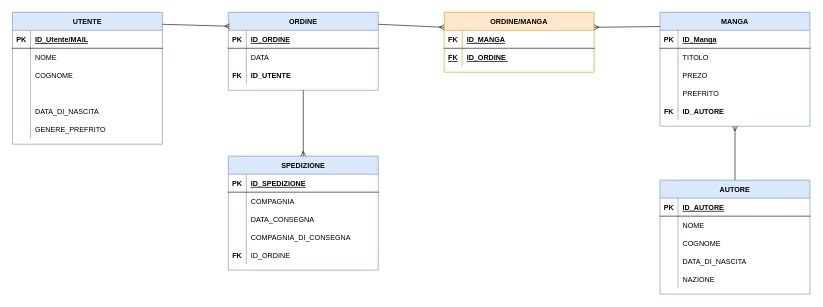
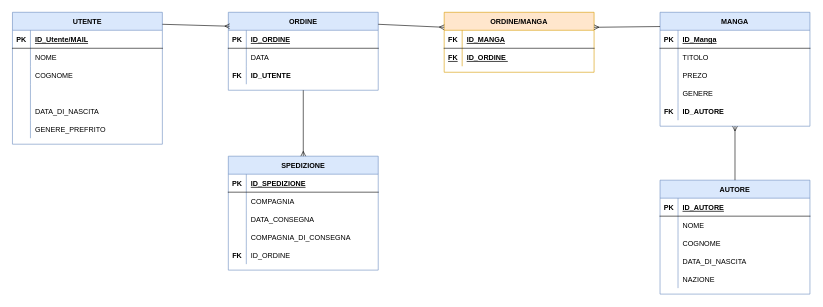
(699, 94) -> (695, 94)
